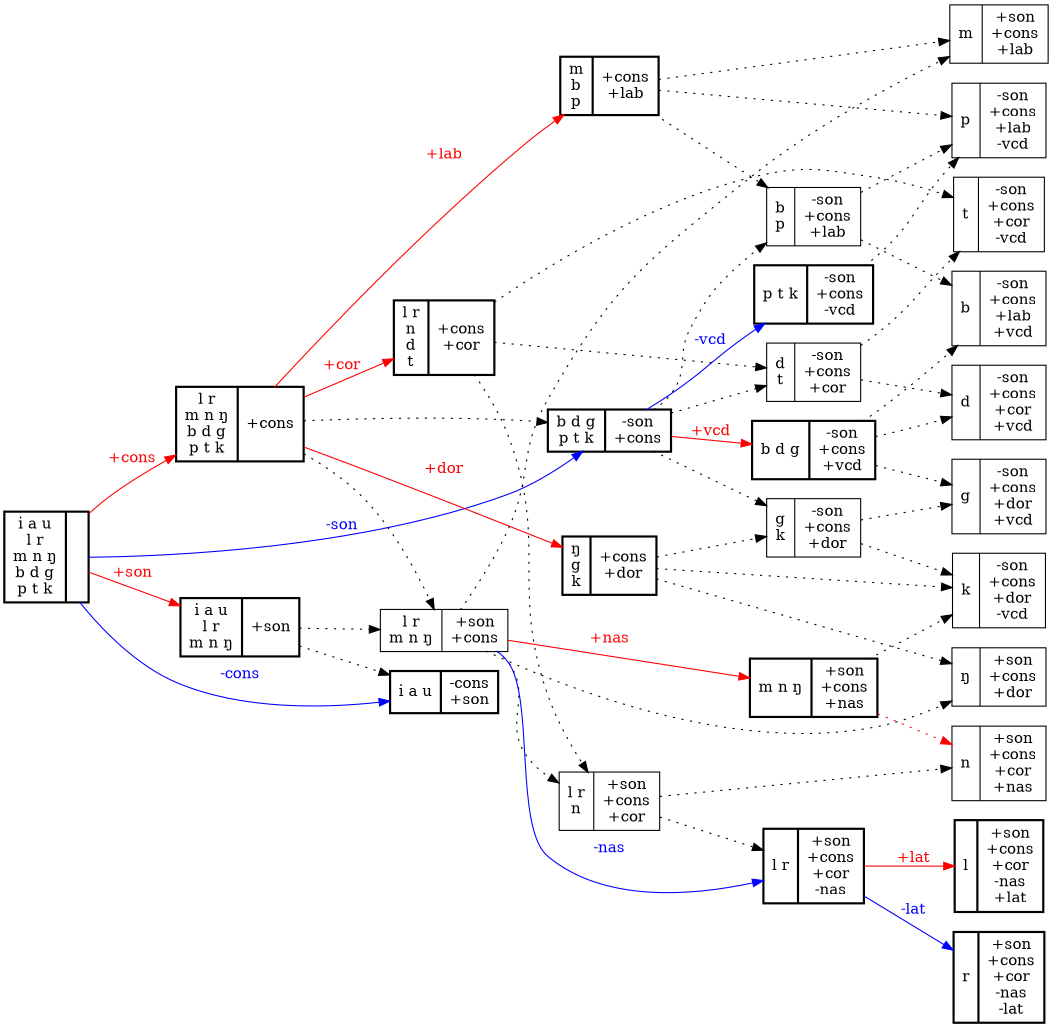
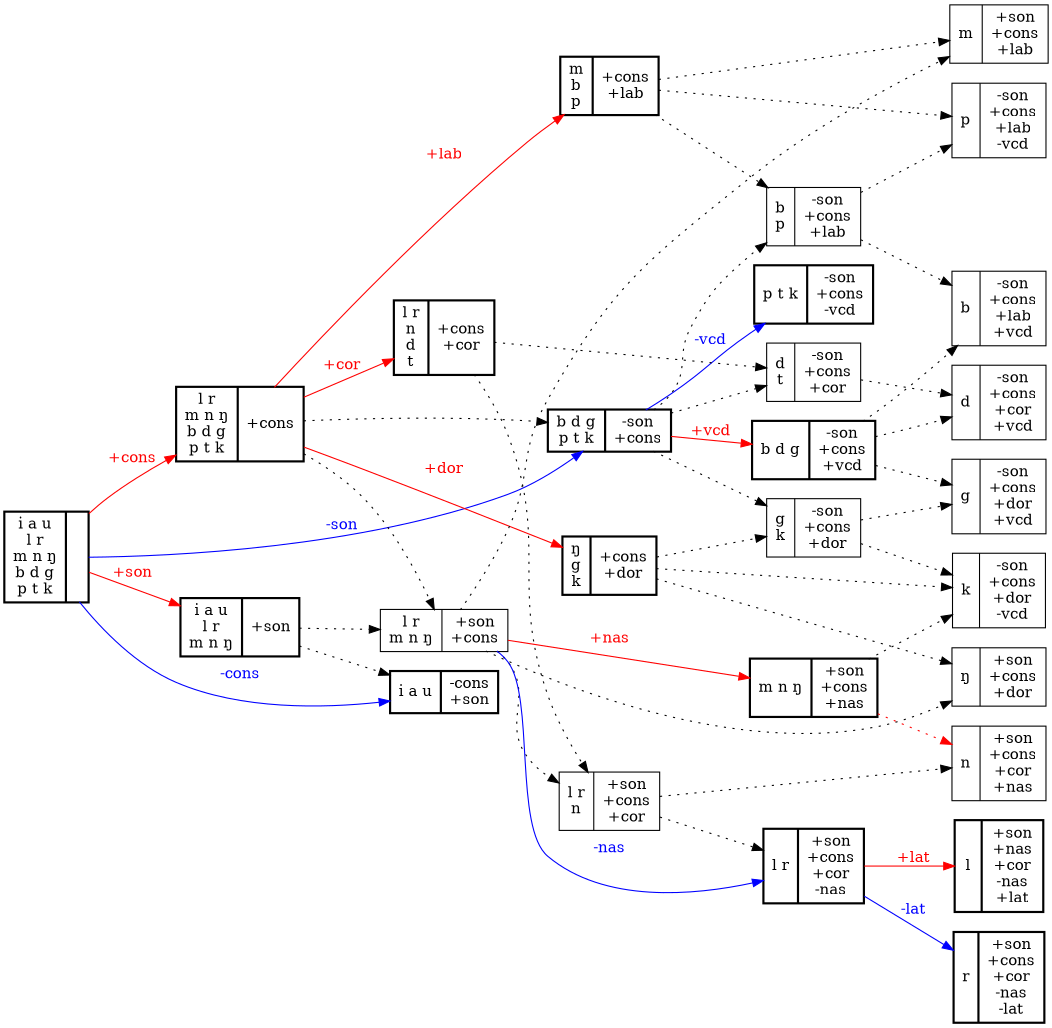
(999, 214) -> none
(911, 219) -> none
(1010, 849) -> (1012, 849)
